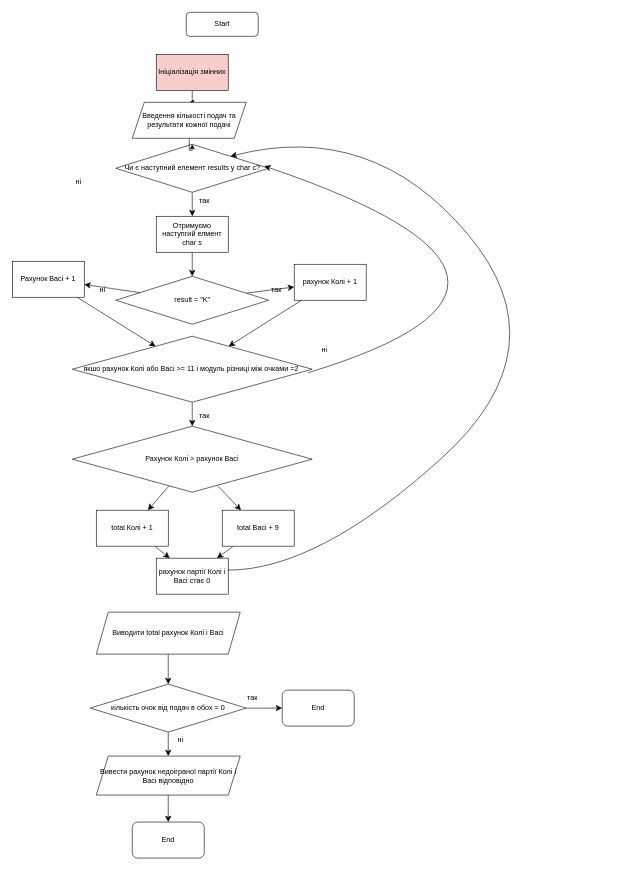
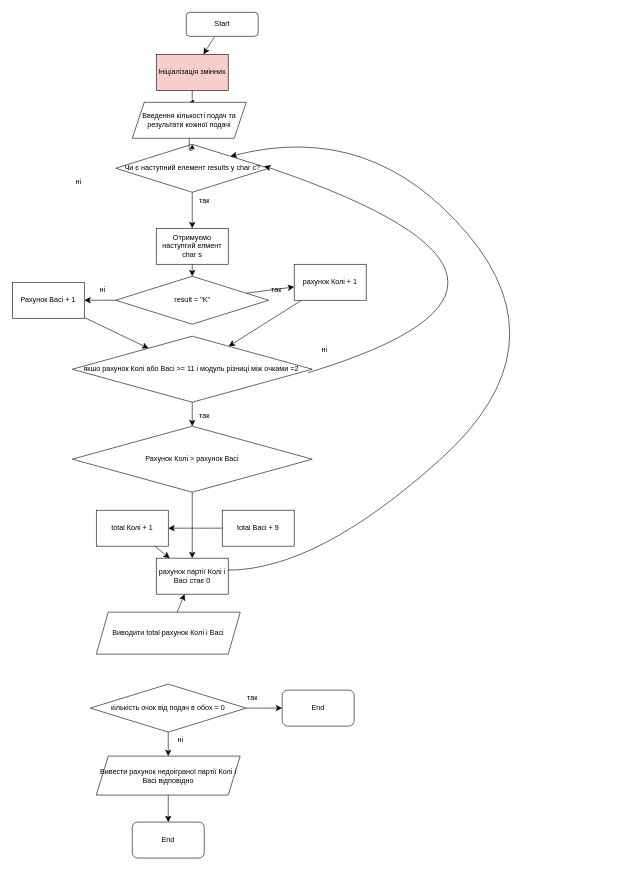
none -> (211, 42)
(192, 234) -> (192, 246)
(48, 279) -> (48, 300)
(160, 496) -> (192, 526)
(234, 503) -> none
(228, 550) -> (194, 528)
(168, 677) -> (181, 604)
